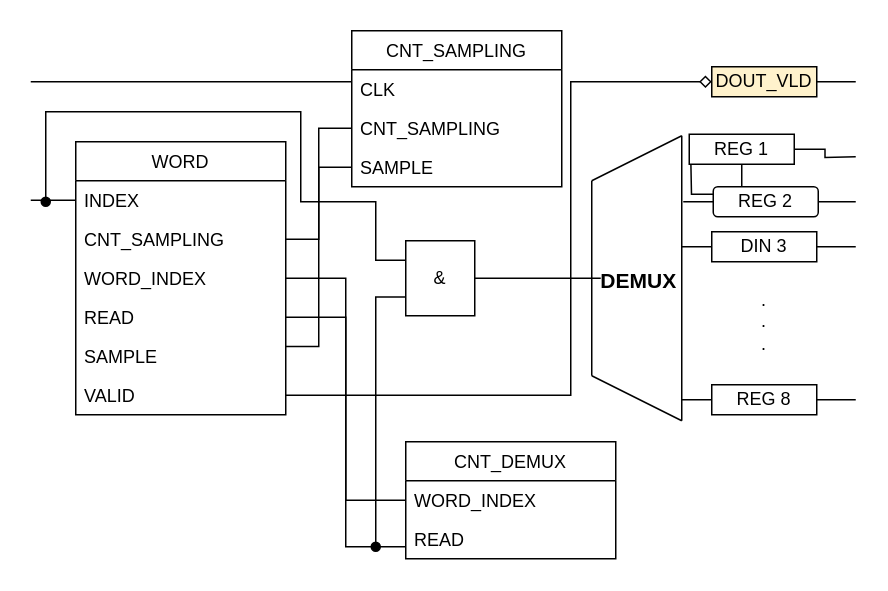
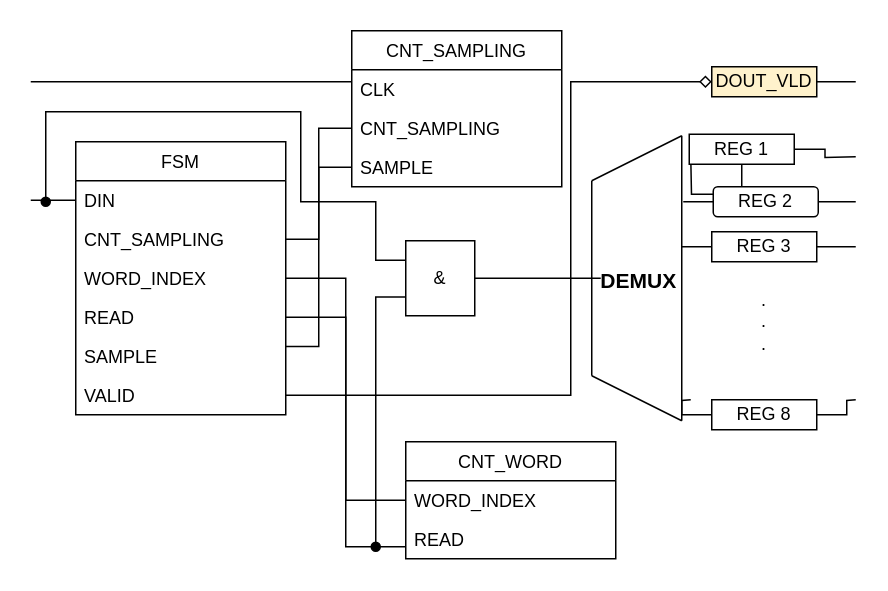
(180, 162) -> (180, 162)
(109, 201) -> (99, 201)
(764, 247) -> (764, 247)
(764, 400) -> (764, 415)
(510, 462) -> (510, 462)
